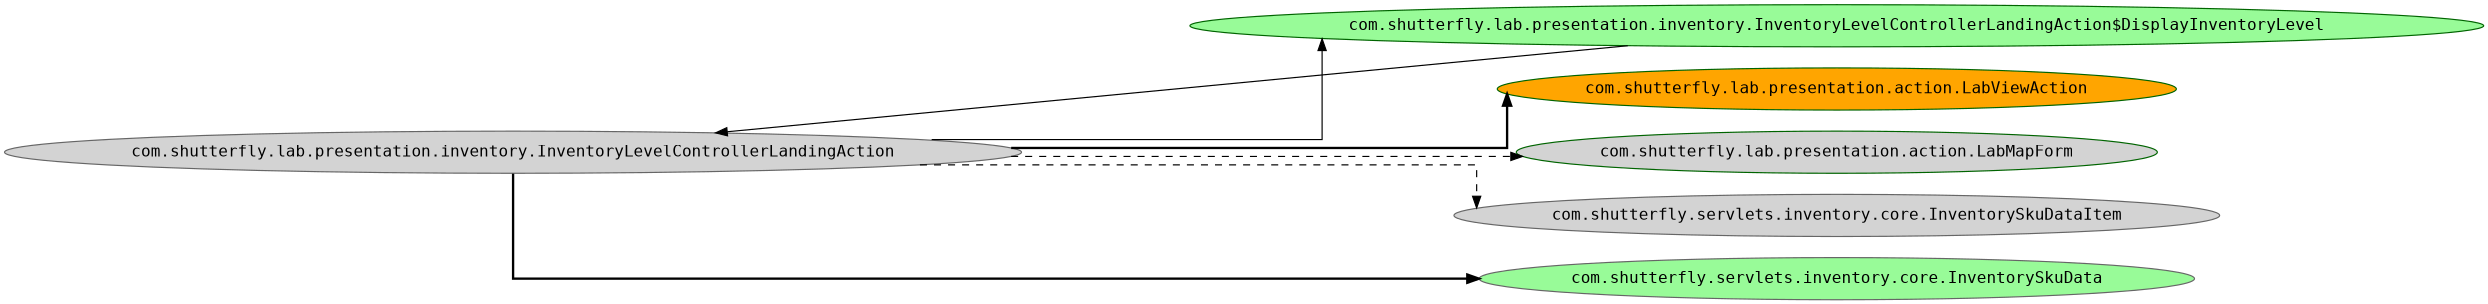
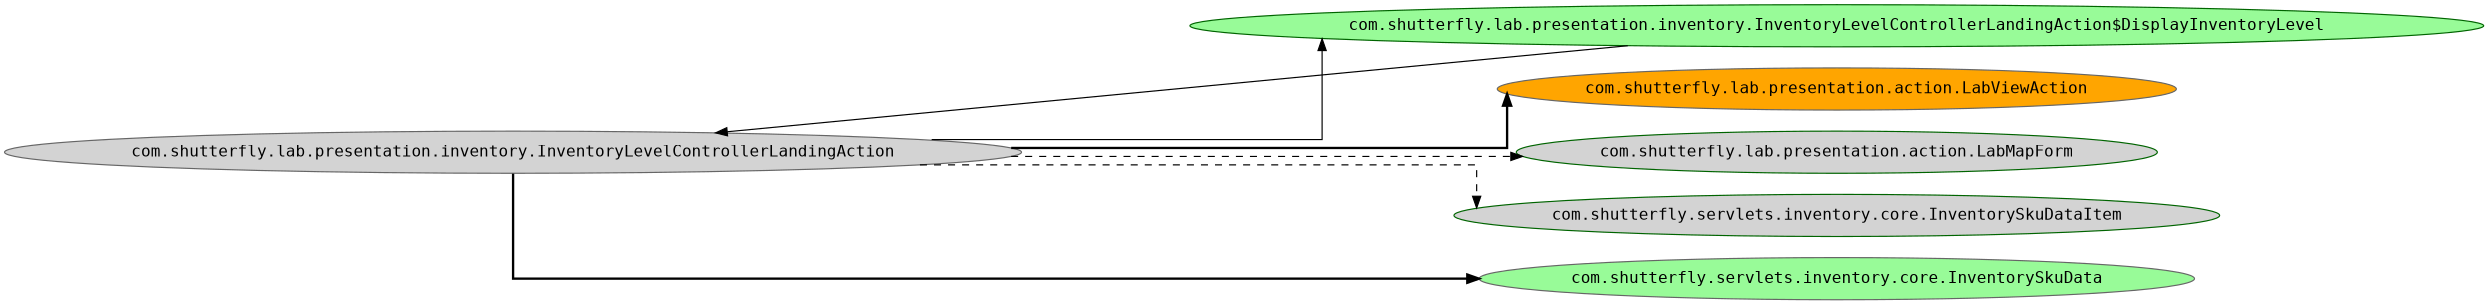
(1837, 89) -> (1837, 89)
(1837, 215) -> (1837, 215)
